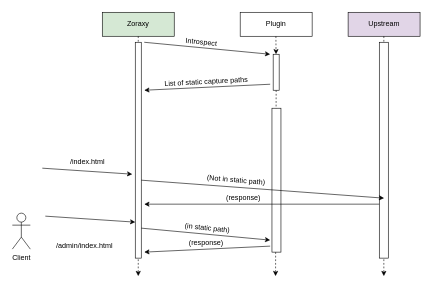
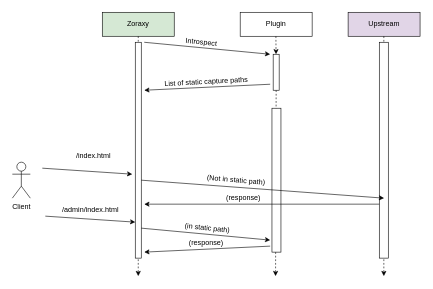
(87, 162) -> (93, 156)
(21, 231) -> (21, 180)
(84, 246) -> (90, 210)
